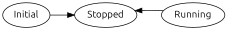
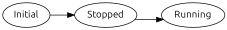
(153, 10) -> (146, 20)
